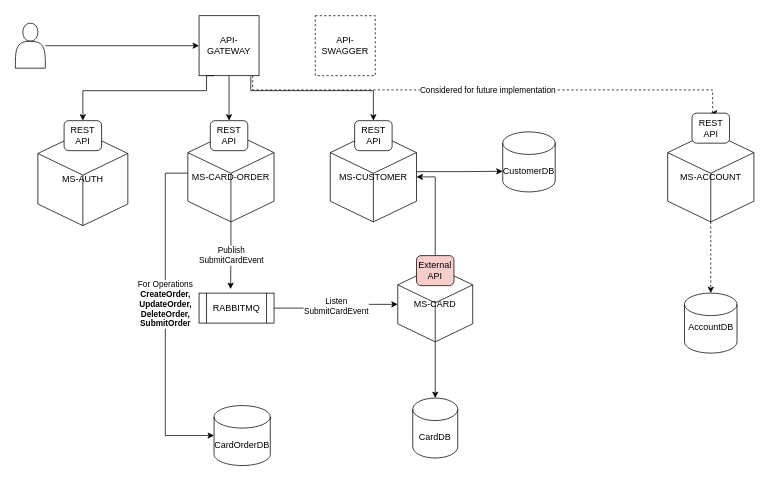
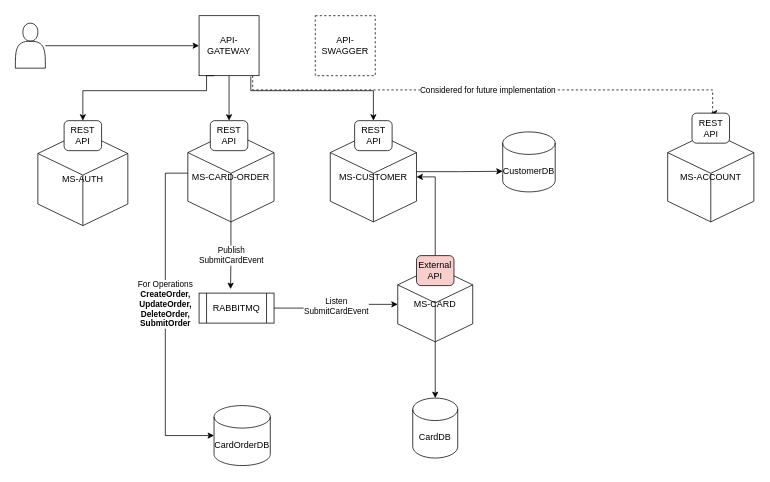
(711, 255) -> none
(711, 323) -> none
